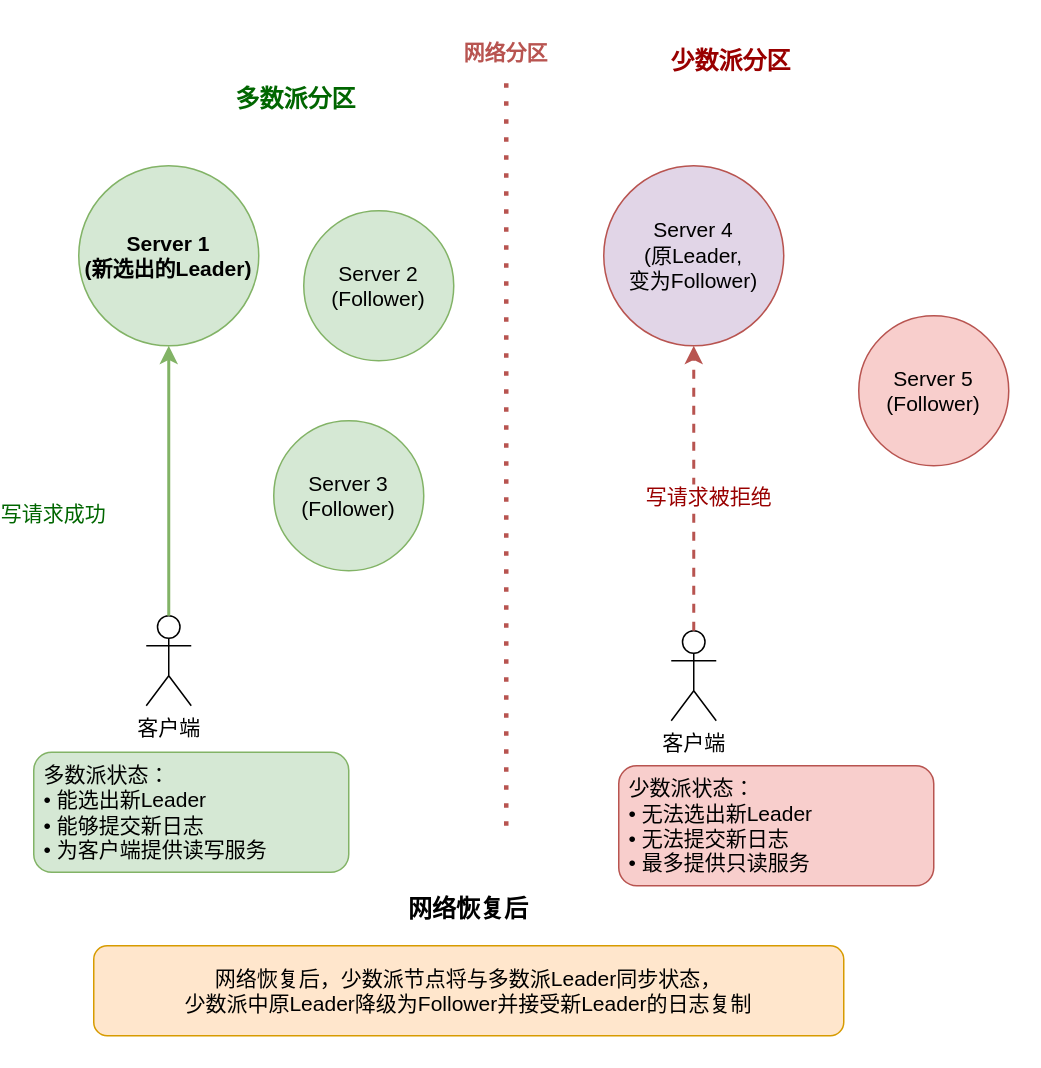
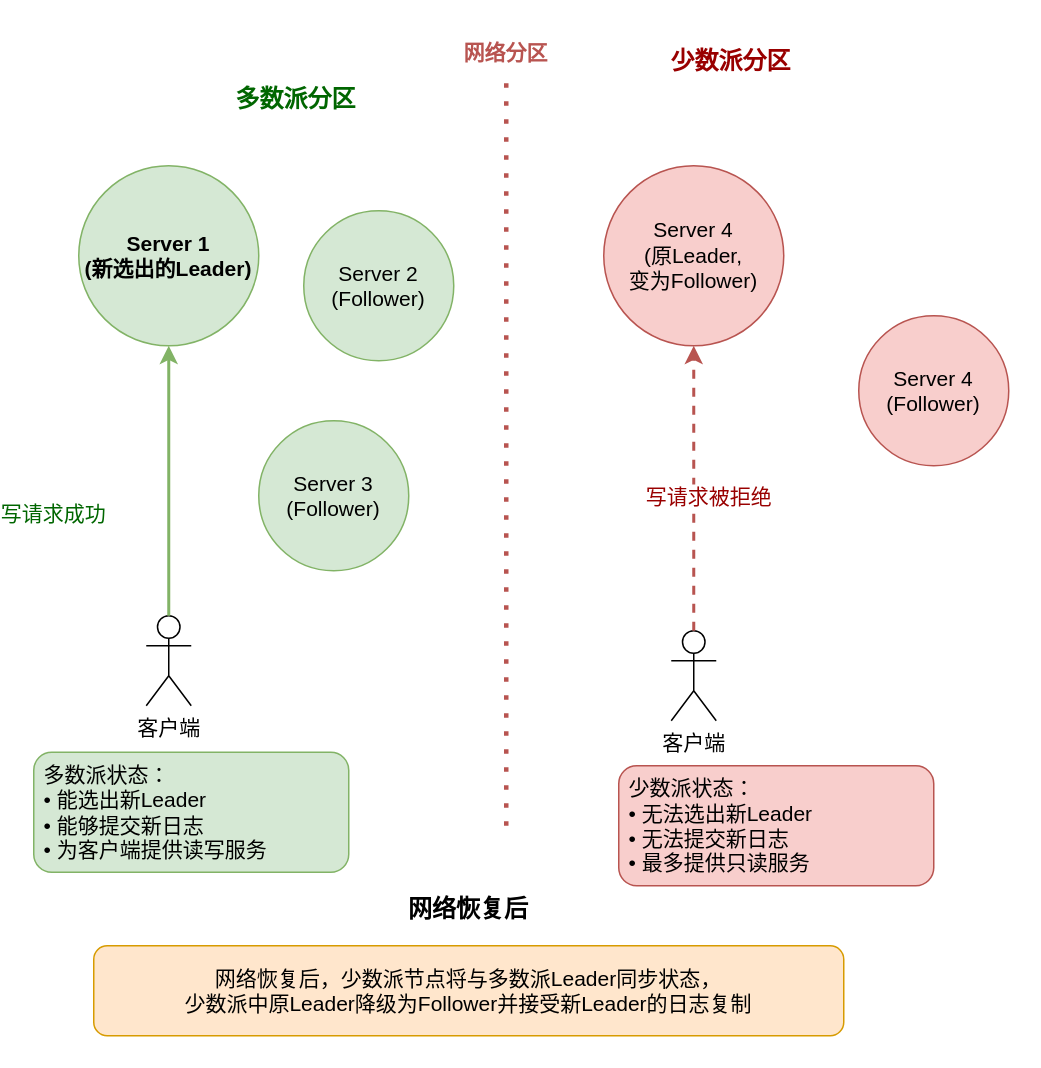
(694, 256) -> (694, 256)
(934, 391) -> (934, 391)
(349, 496) -> (334, 496)
